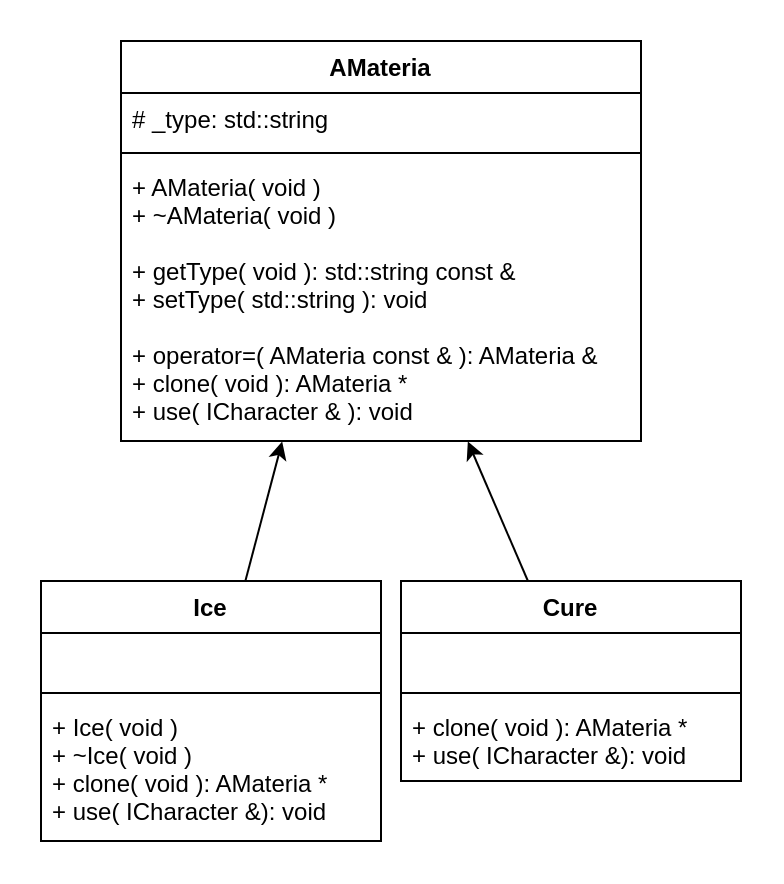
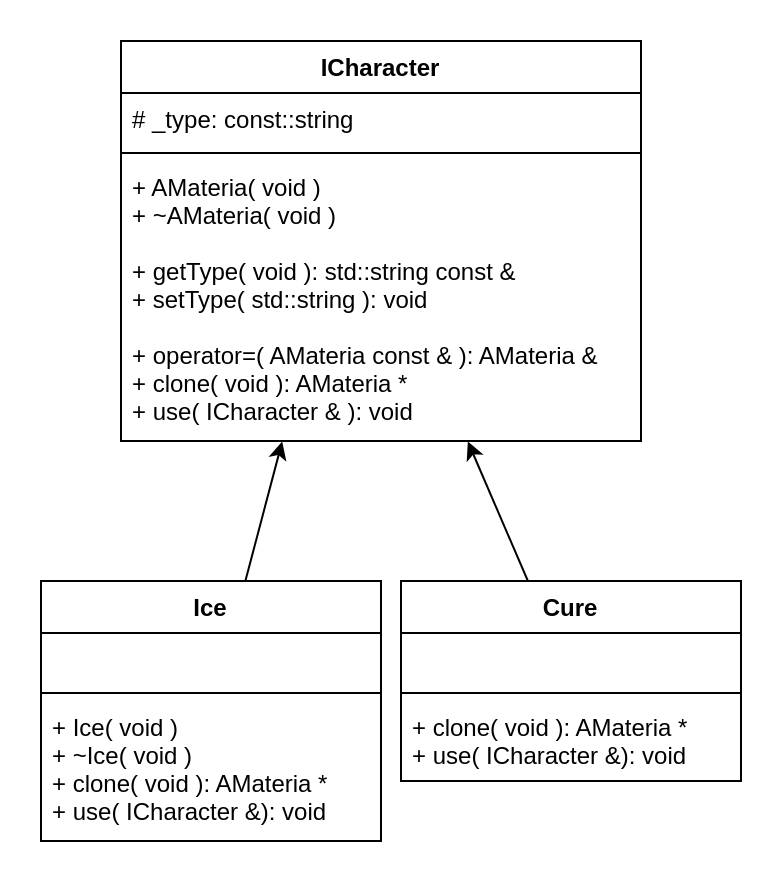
(380, 68) -> (380, 68)
(248, 120) -> (261, 120)
